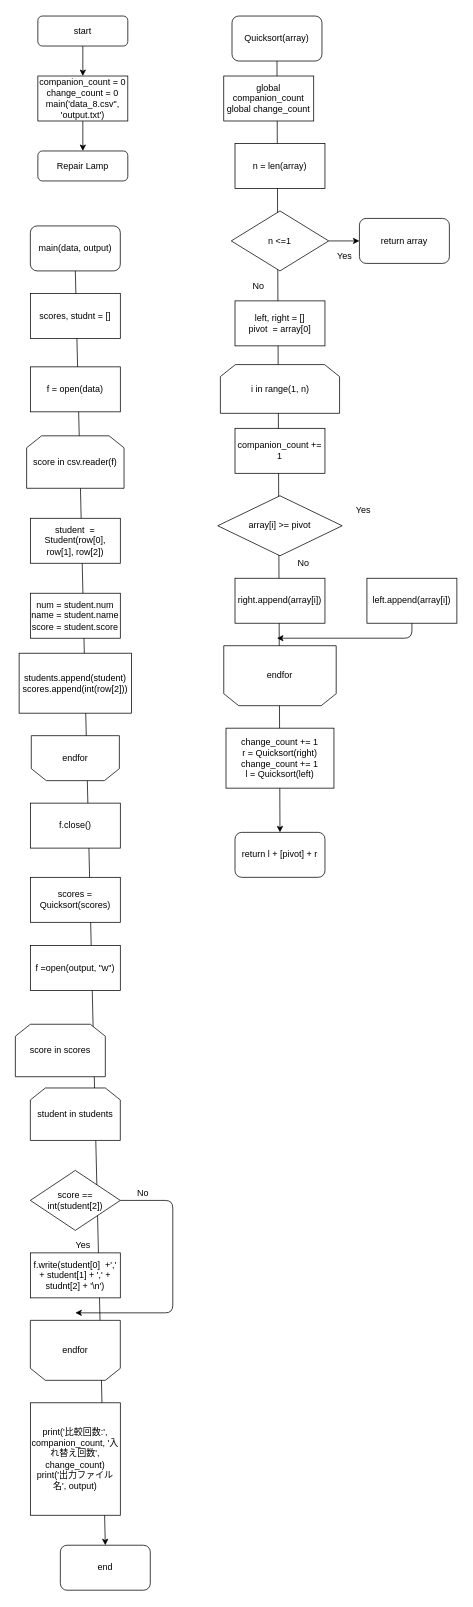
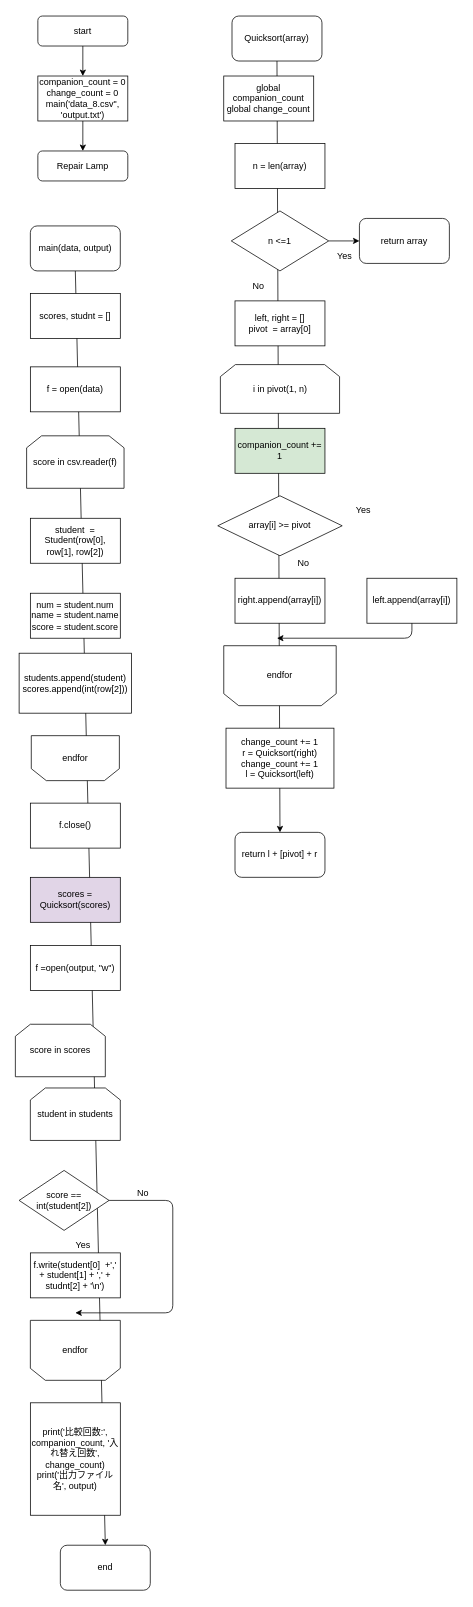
(281, 389) -> (281, 389)
(280, 450) -> (280, 450)
(75, 900) -> (75, 900)
(75, 1200) -> (64, 1200)
